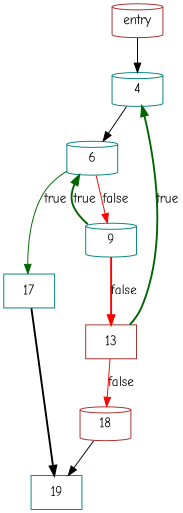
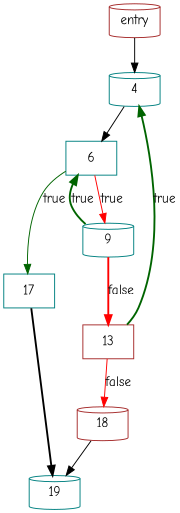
(92, 158) -> (91, 158)
(116, 199) -> (112, 199)
(56, 492) -> (55, 492)
